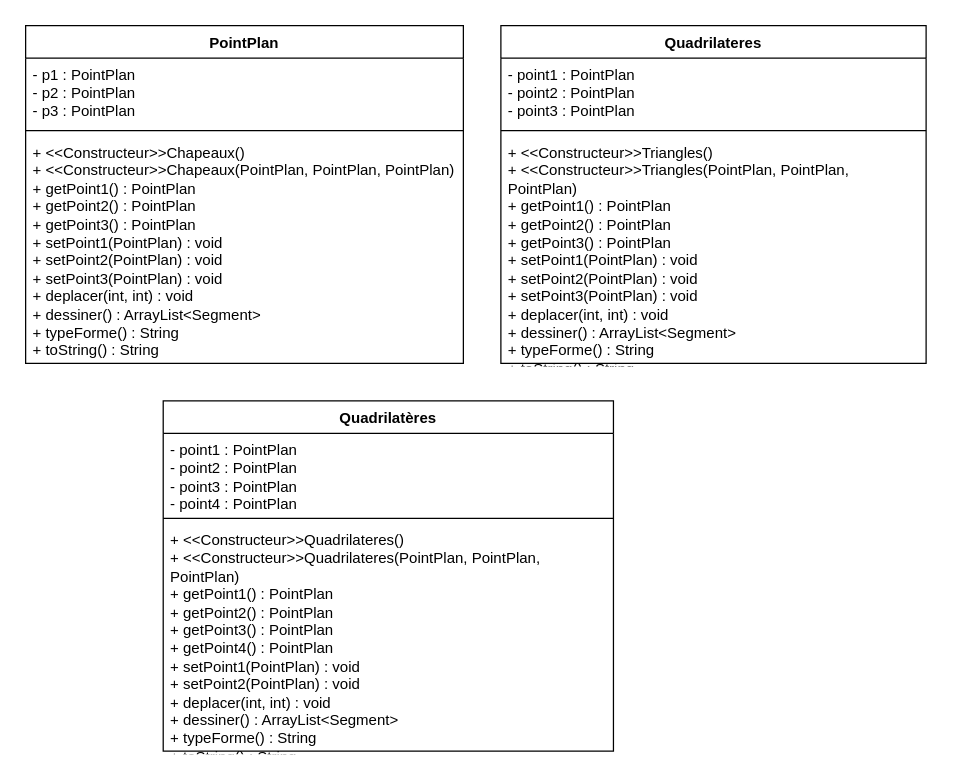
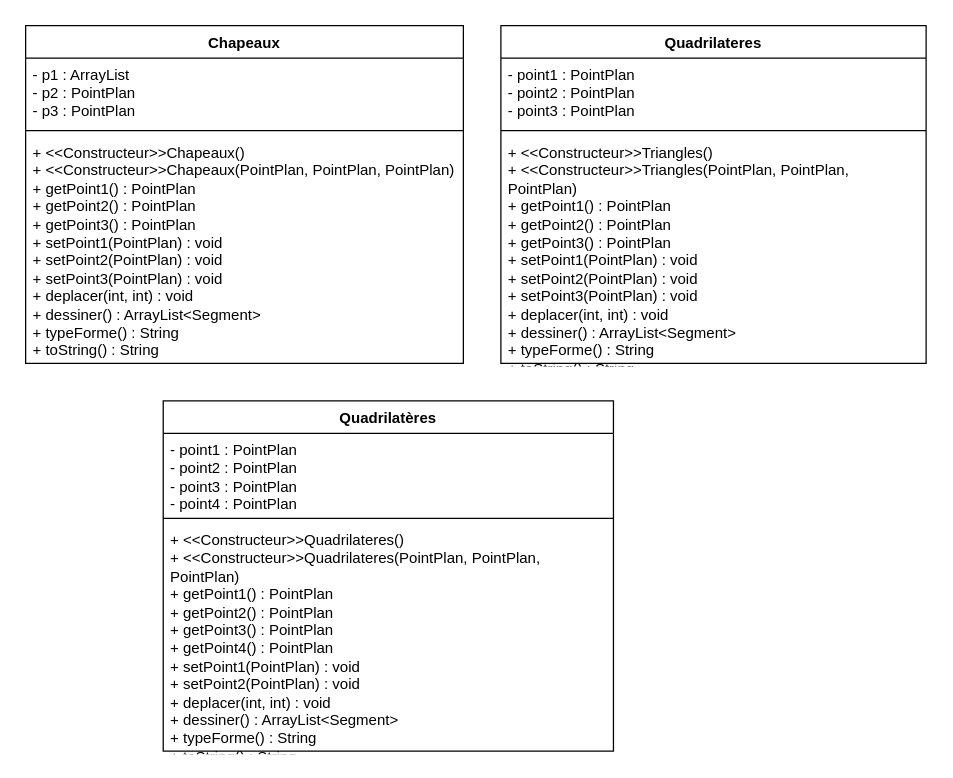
(244, 43) -> (244, 43)
(89, 94) -> (91, 94)
